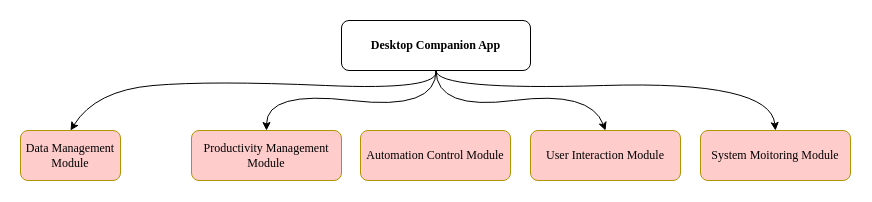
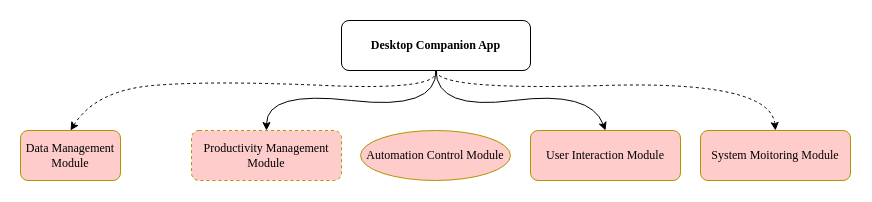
(249, 83) -> (249, 83)
(612, 85) -> (612, 85)
(267, 156) -> (267, 156)
(436, 156) -> (436, 156)
